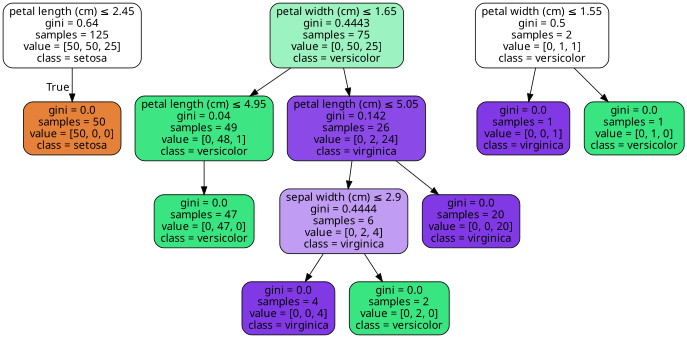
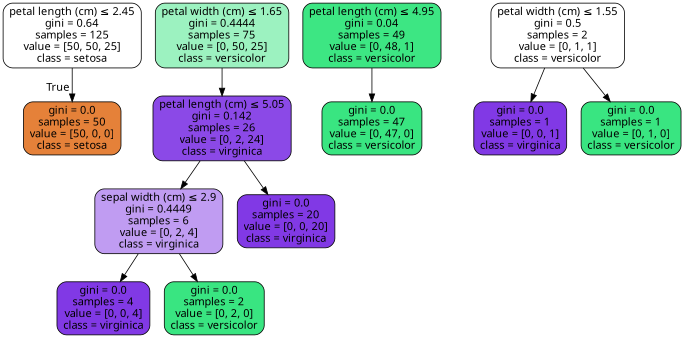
(337, 23) -> (222, 23)
(274, 80) -> none
(344, 209) -> (159, 209)
